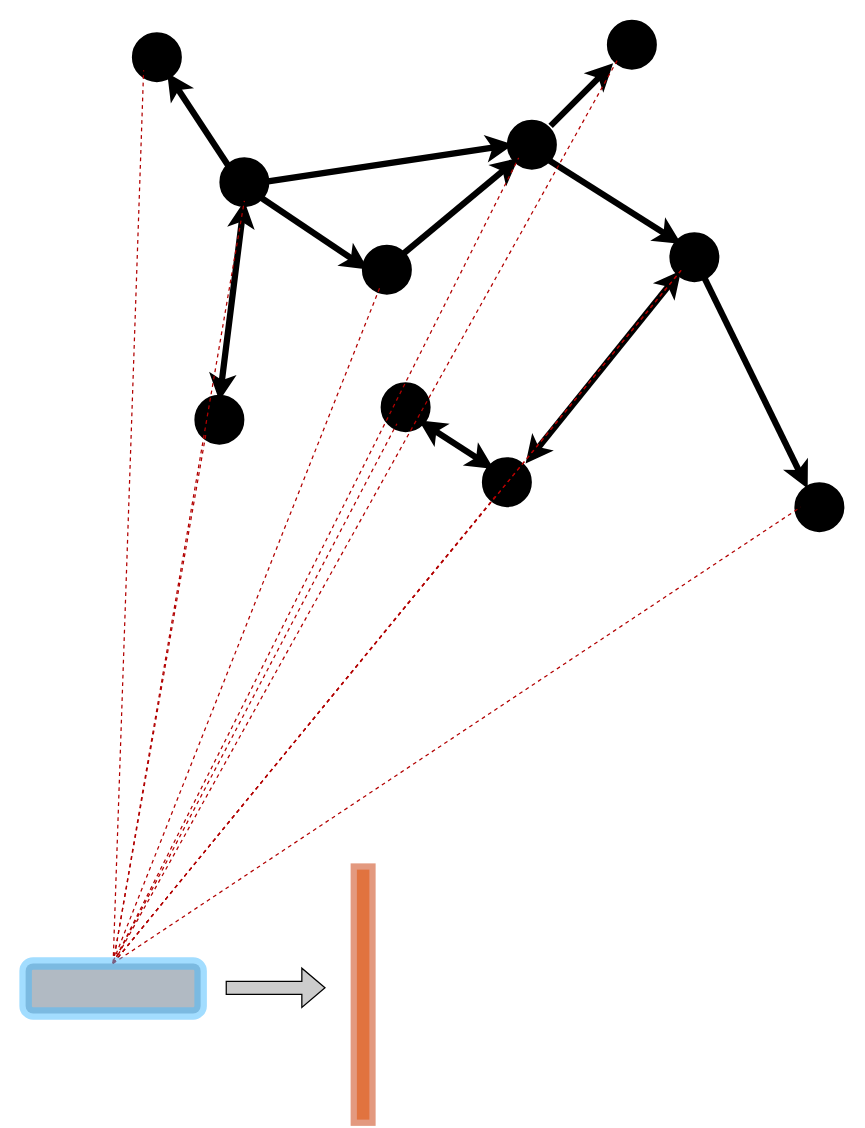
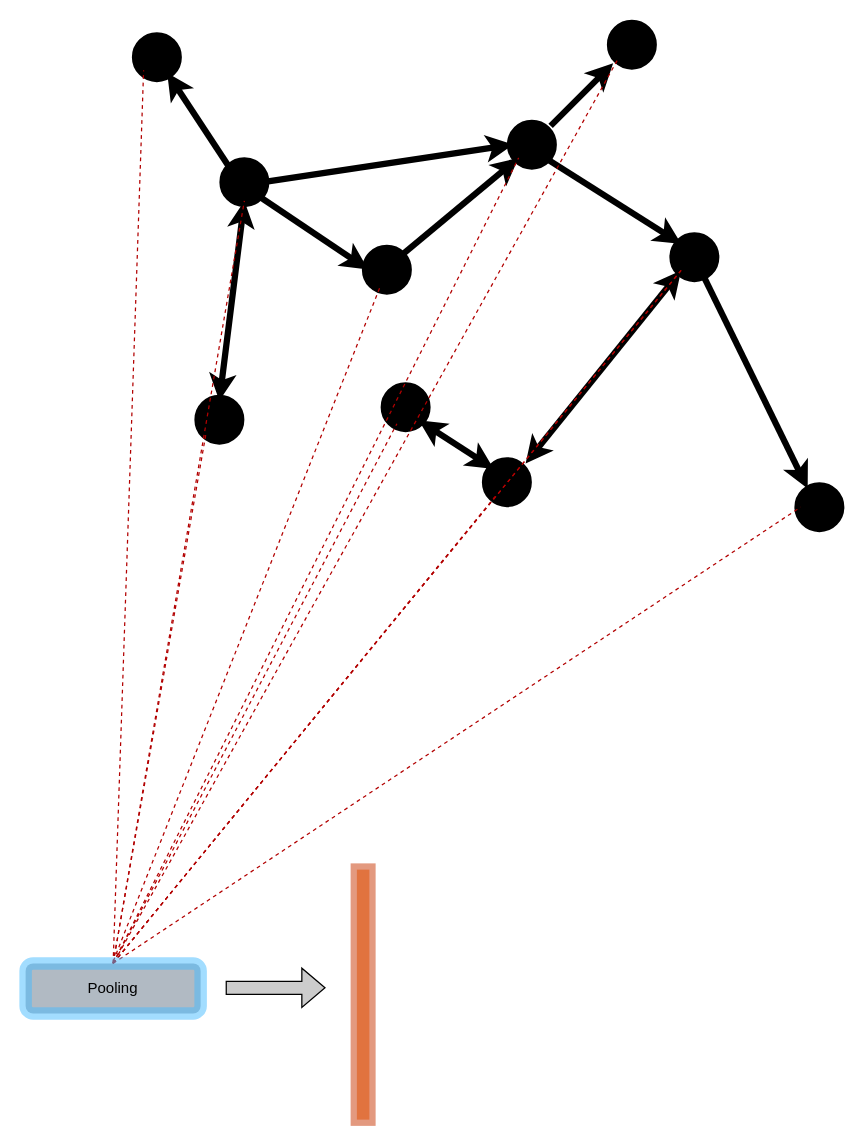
none -> (113, 988)
